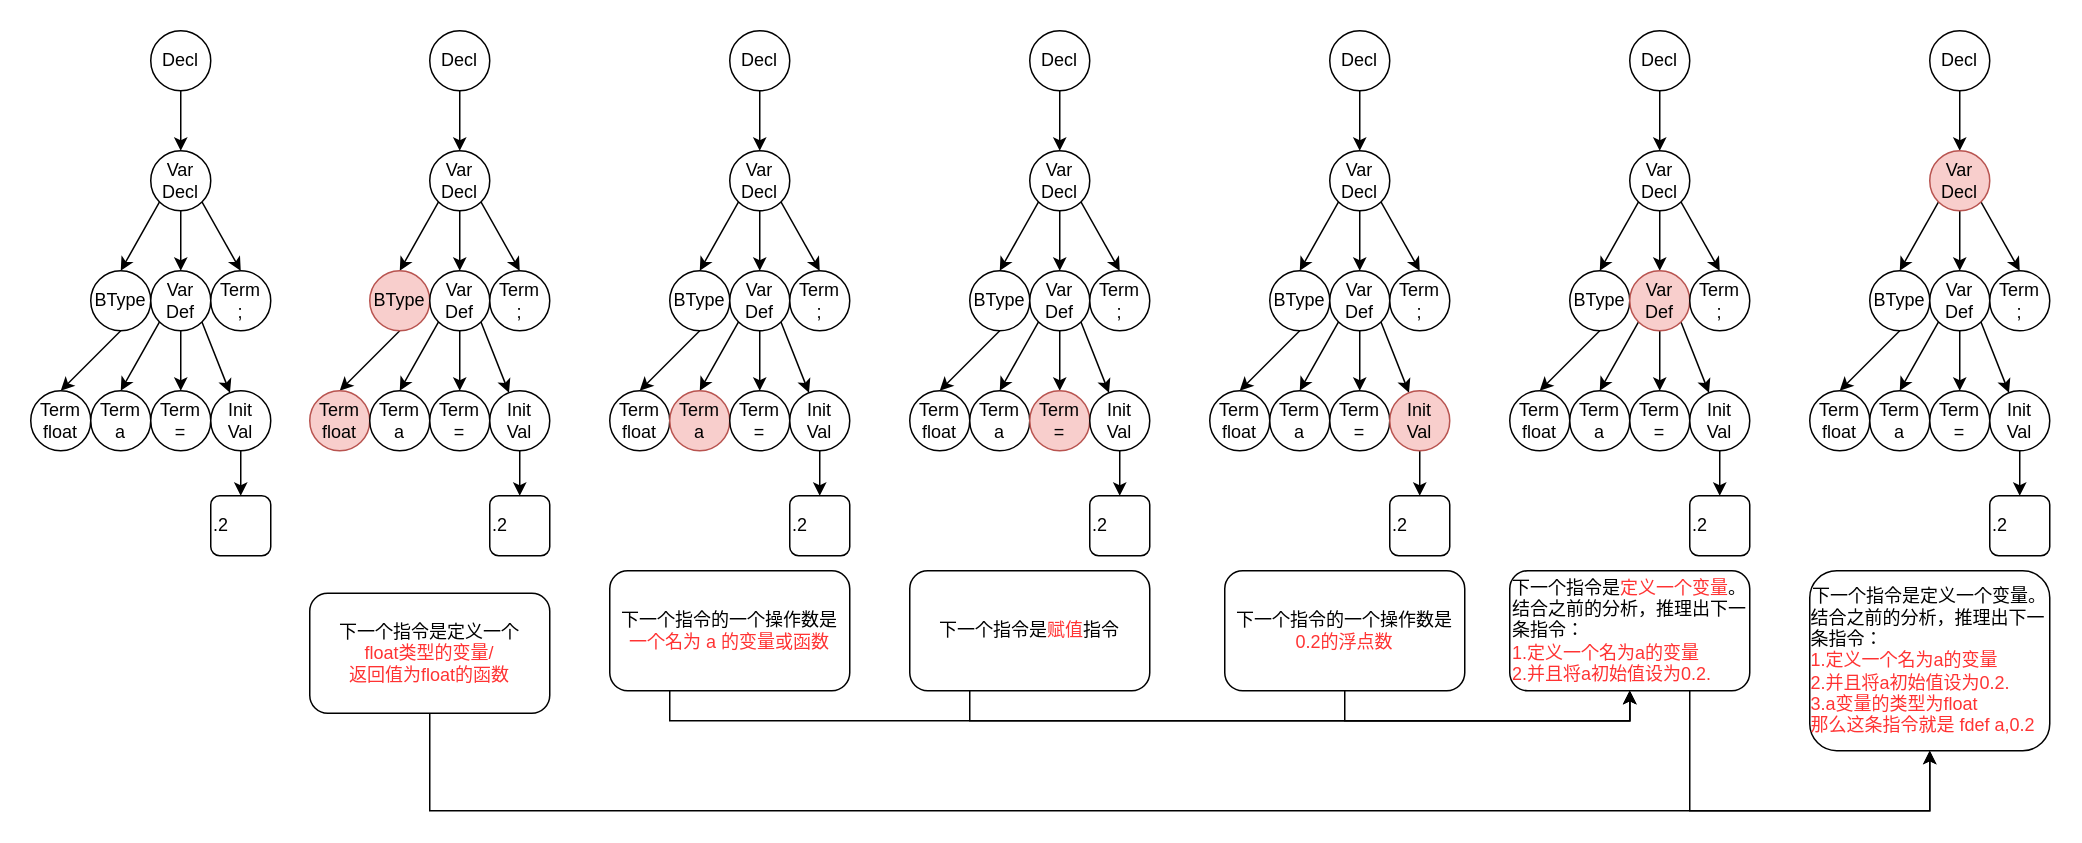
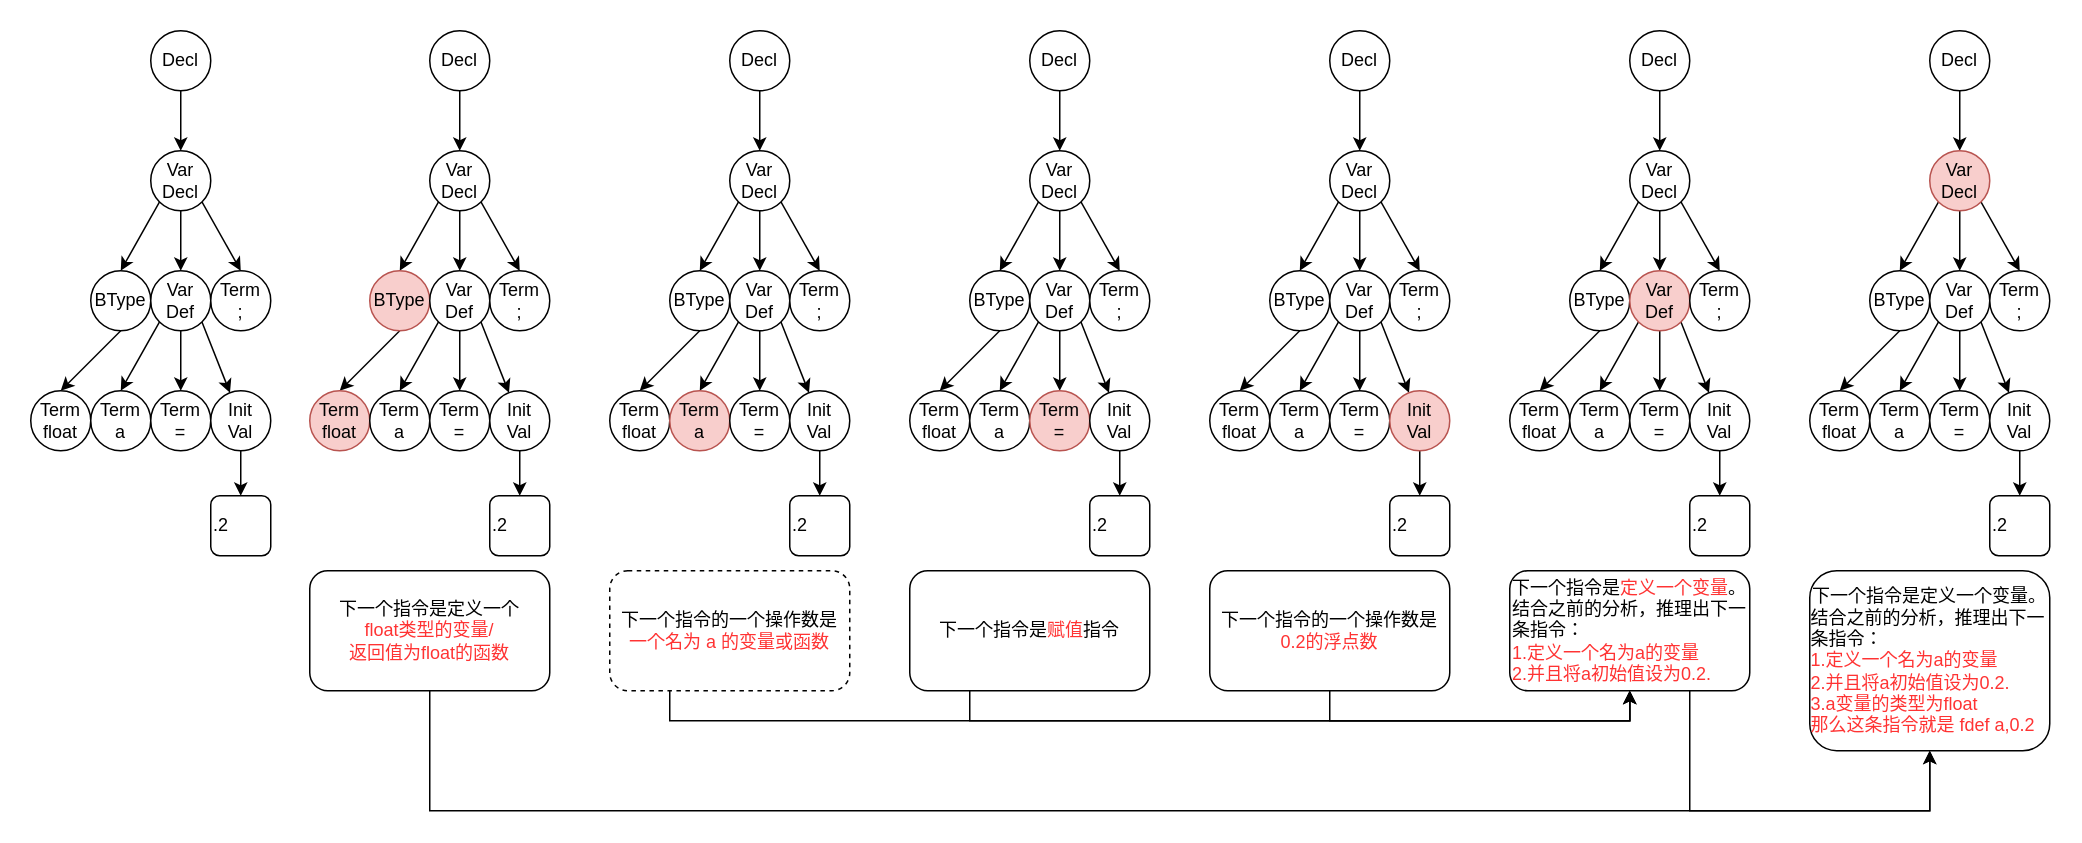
(730, 631) -> (730, 631)
(1345, 631) -> (1330, 631)
(430, 653) -> (430, 631)
